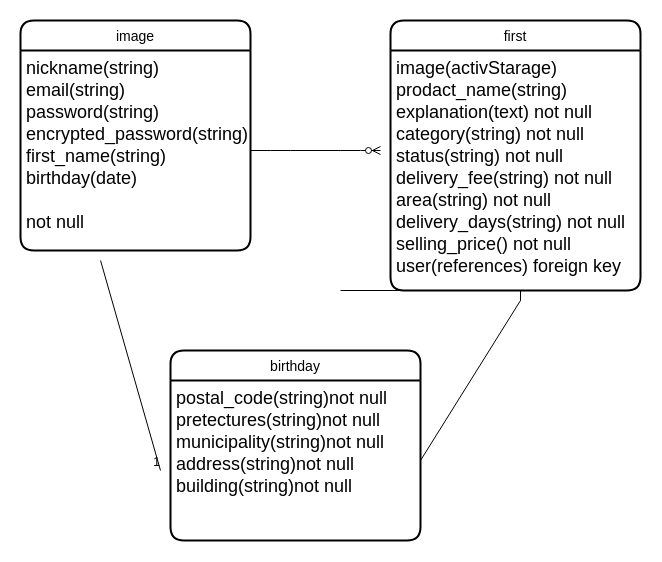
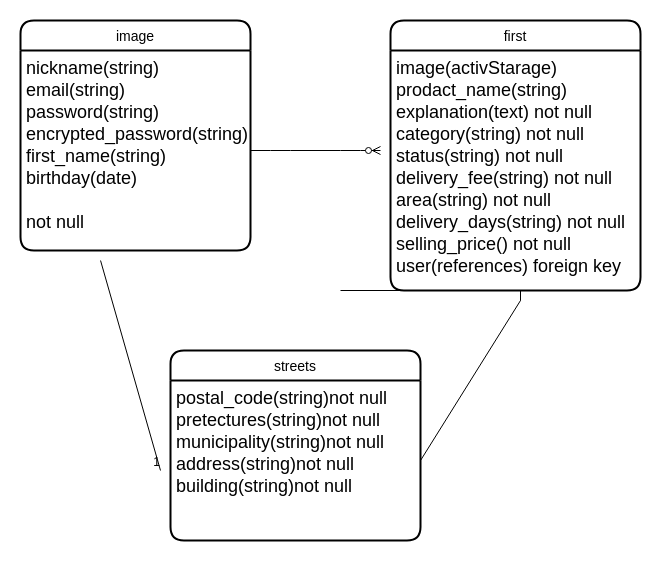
(295, 366) -> (295, 366)
